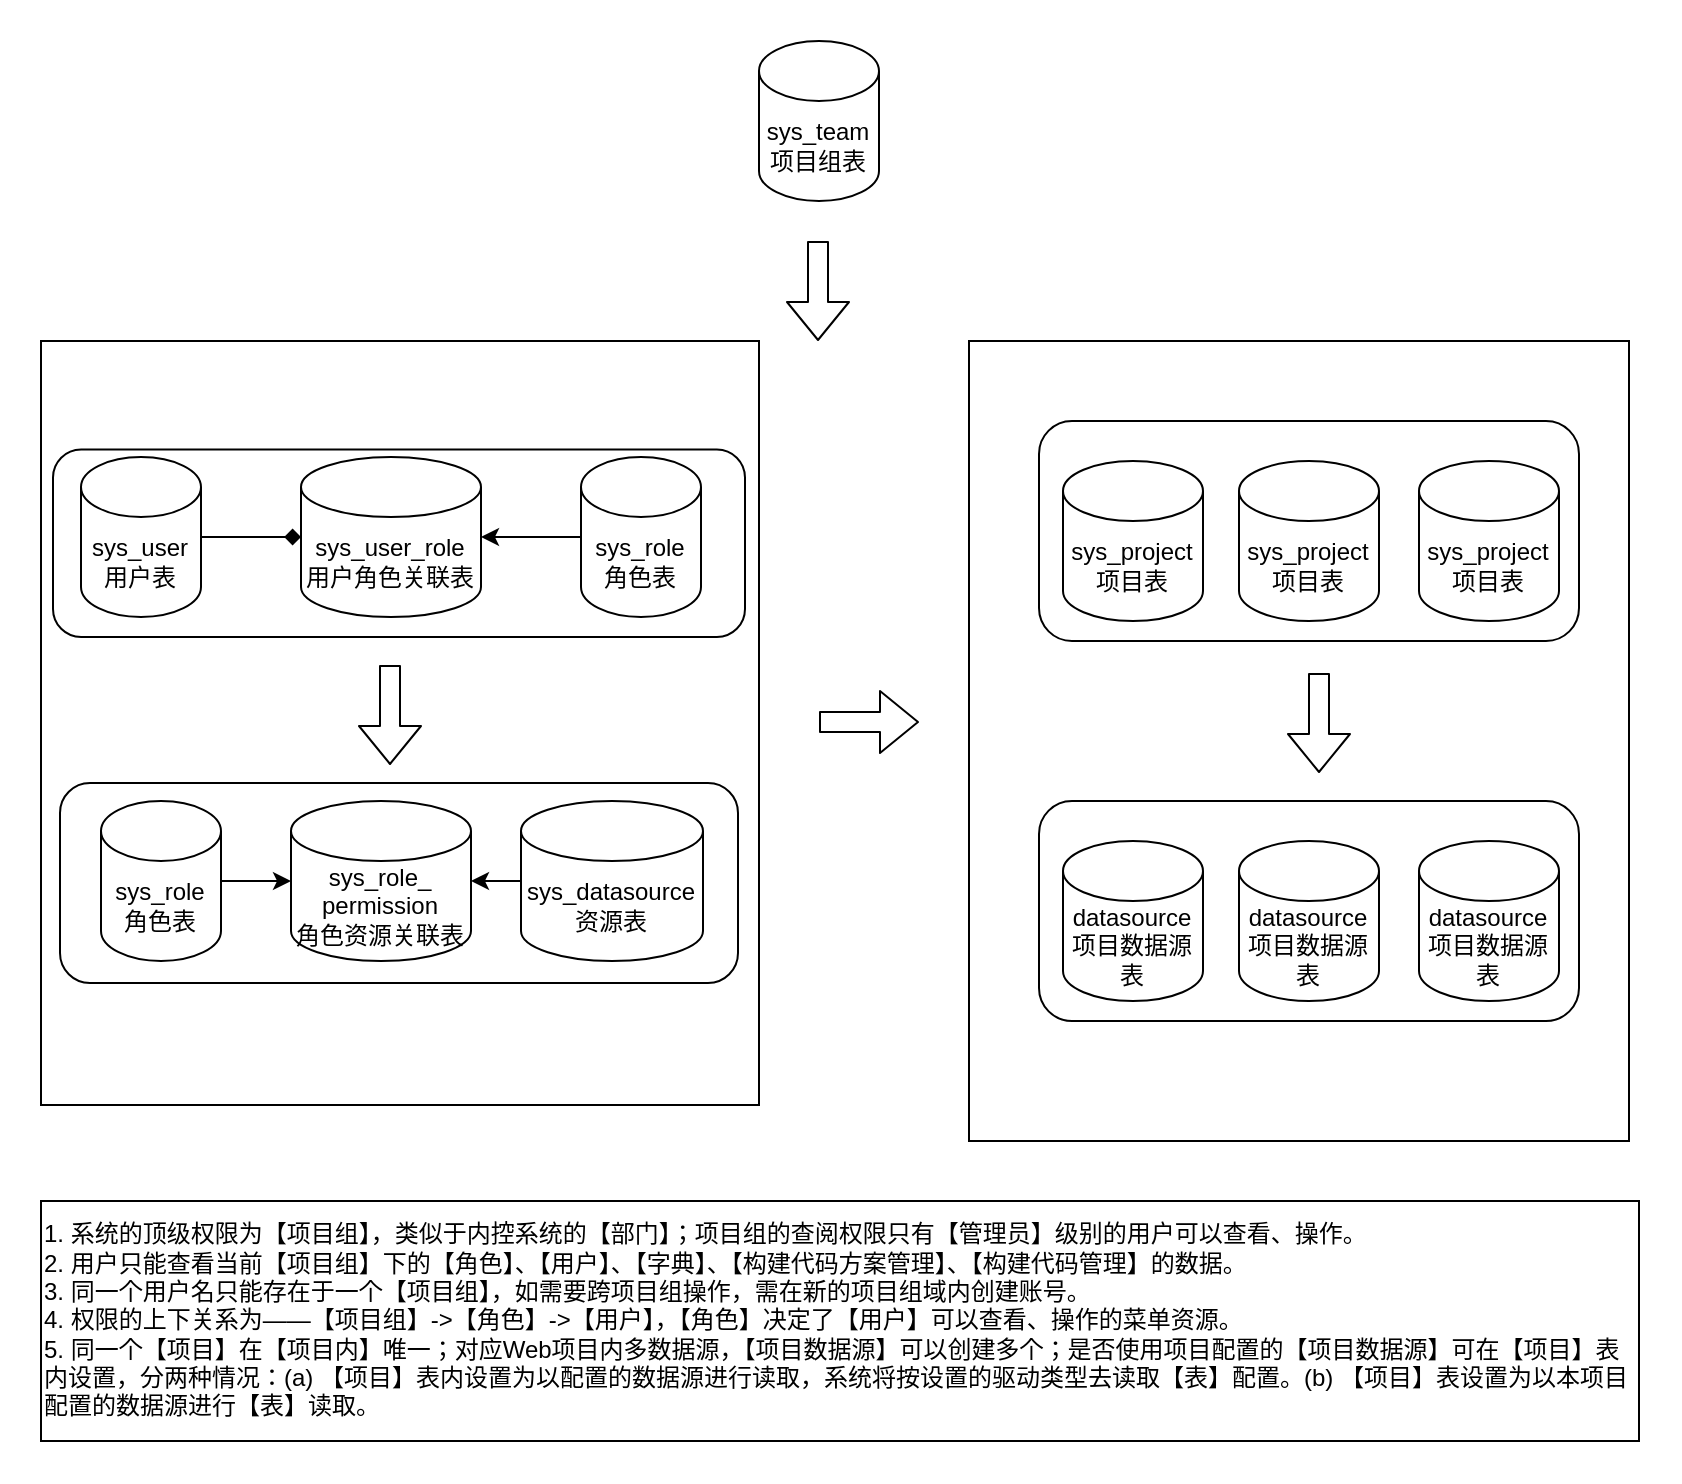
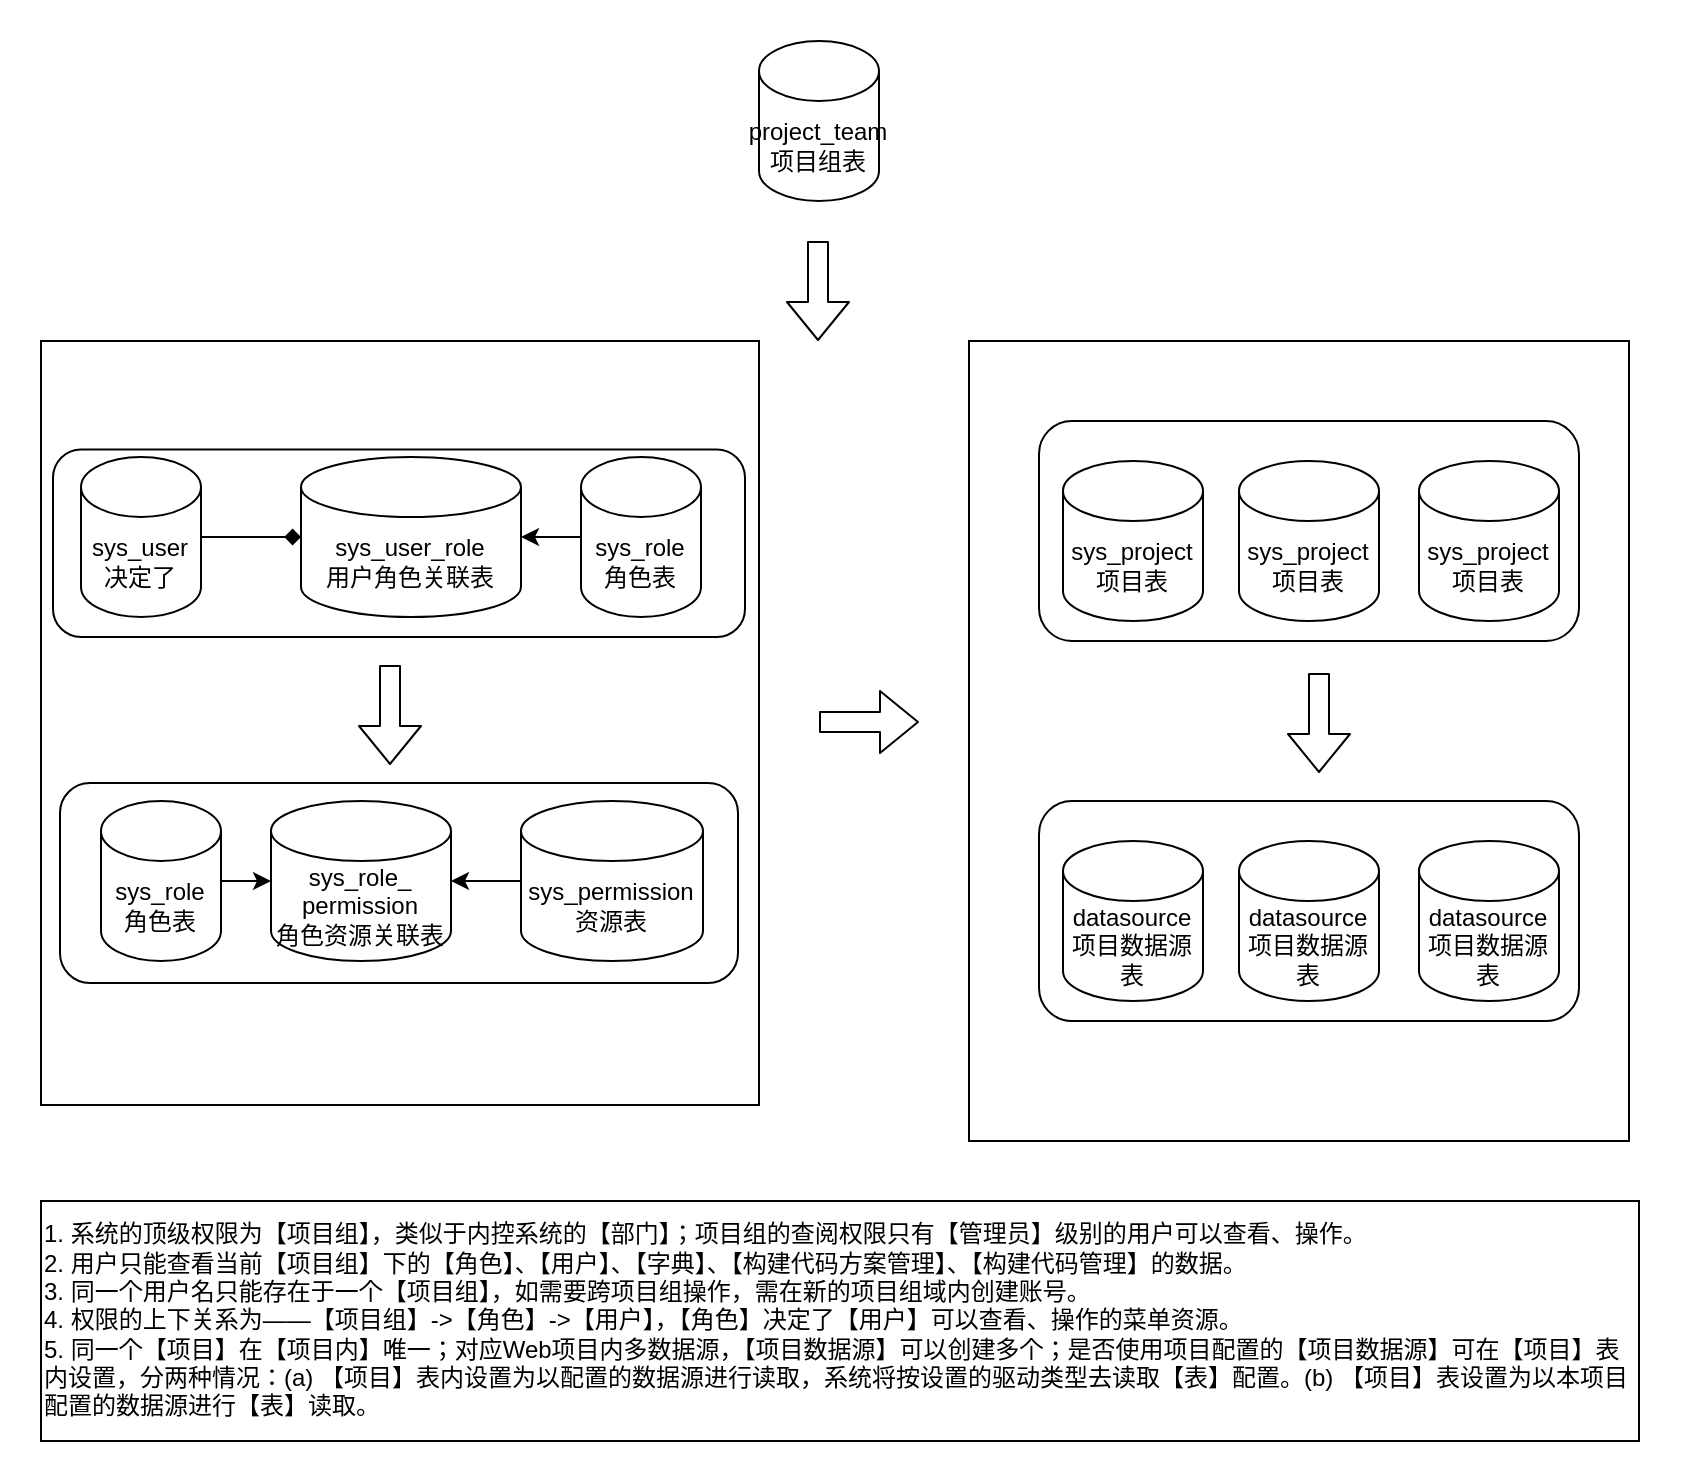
(819, 147) -> (819, 147)
(391, 537) -> (411, 537)
(141, 563) -> (141, 563)
(381, 881) -> (361, 881)
(612, 907) -> (612, 907)
